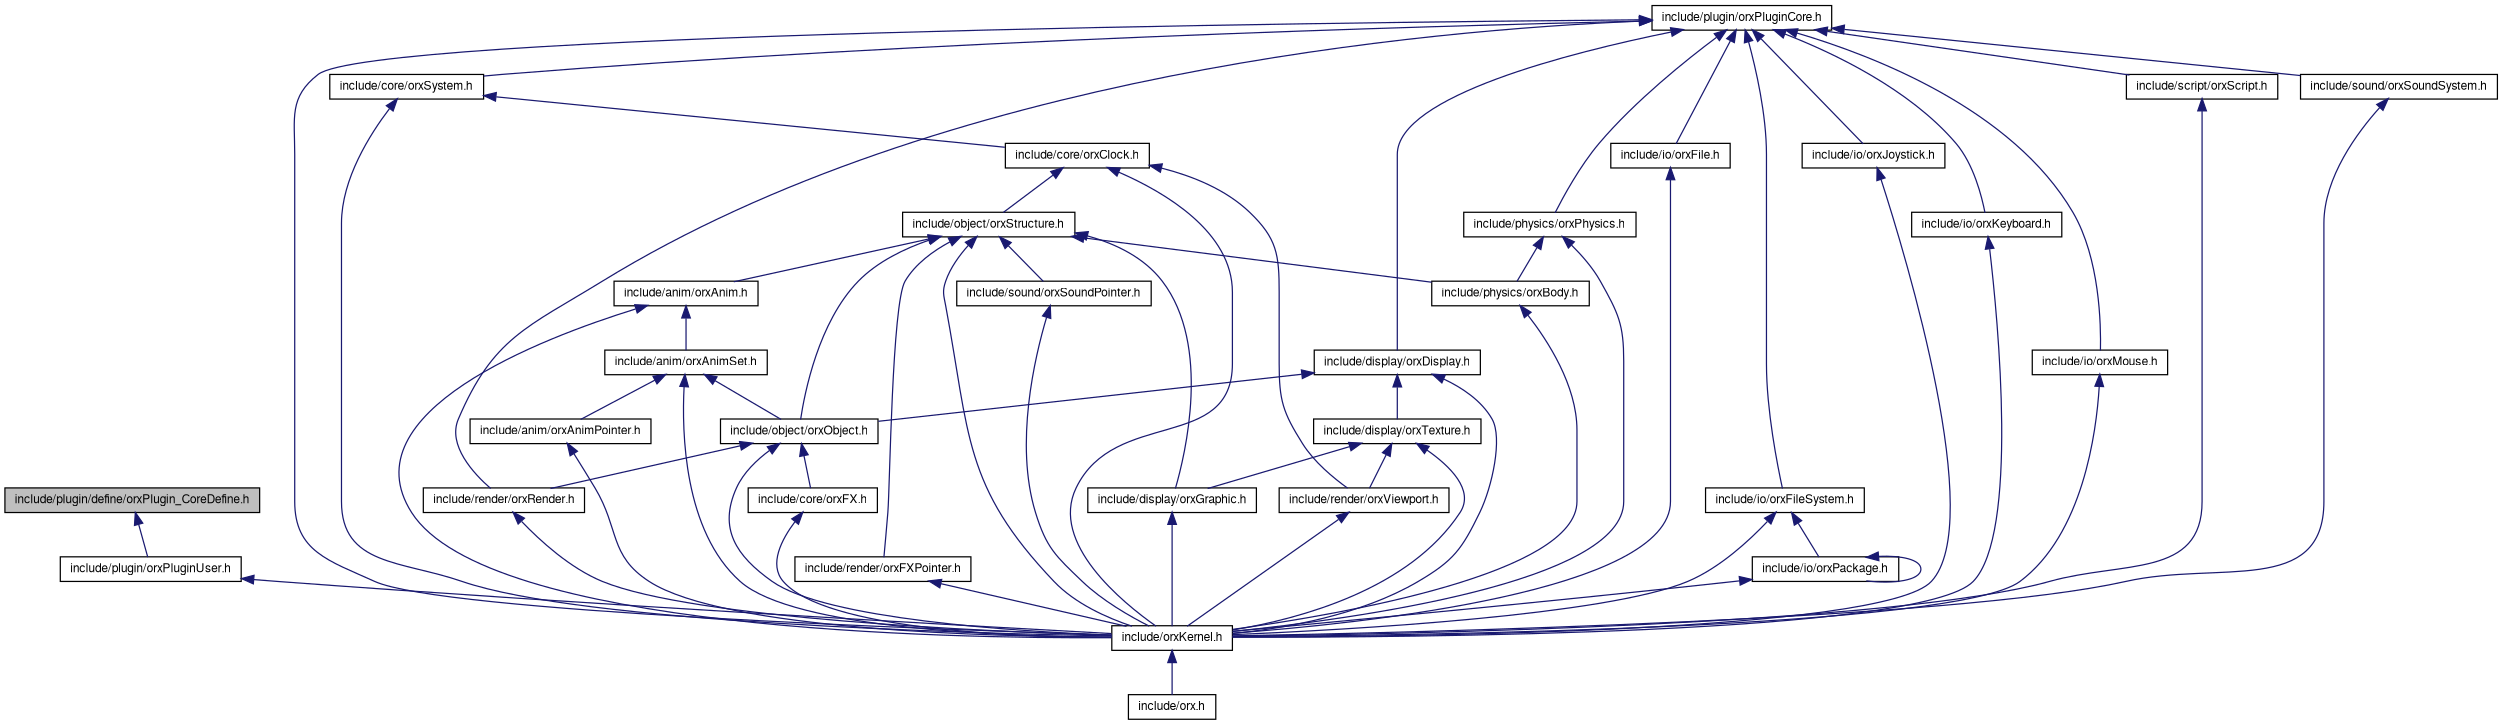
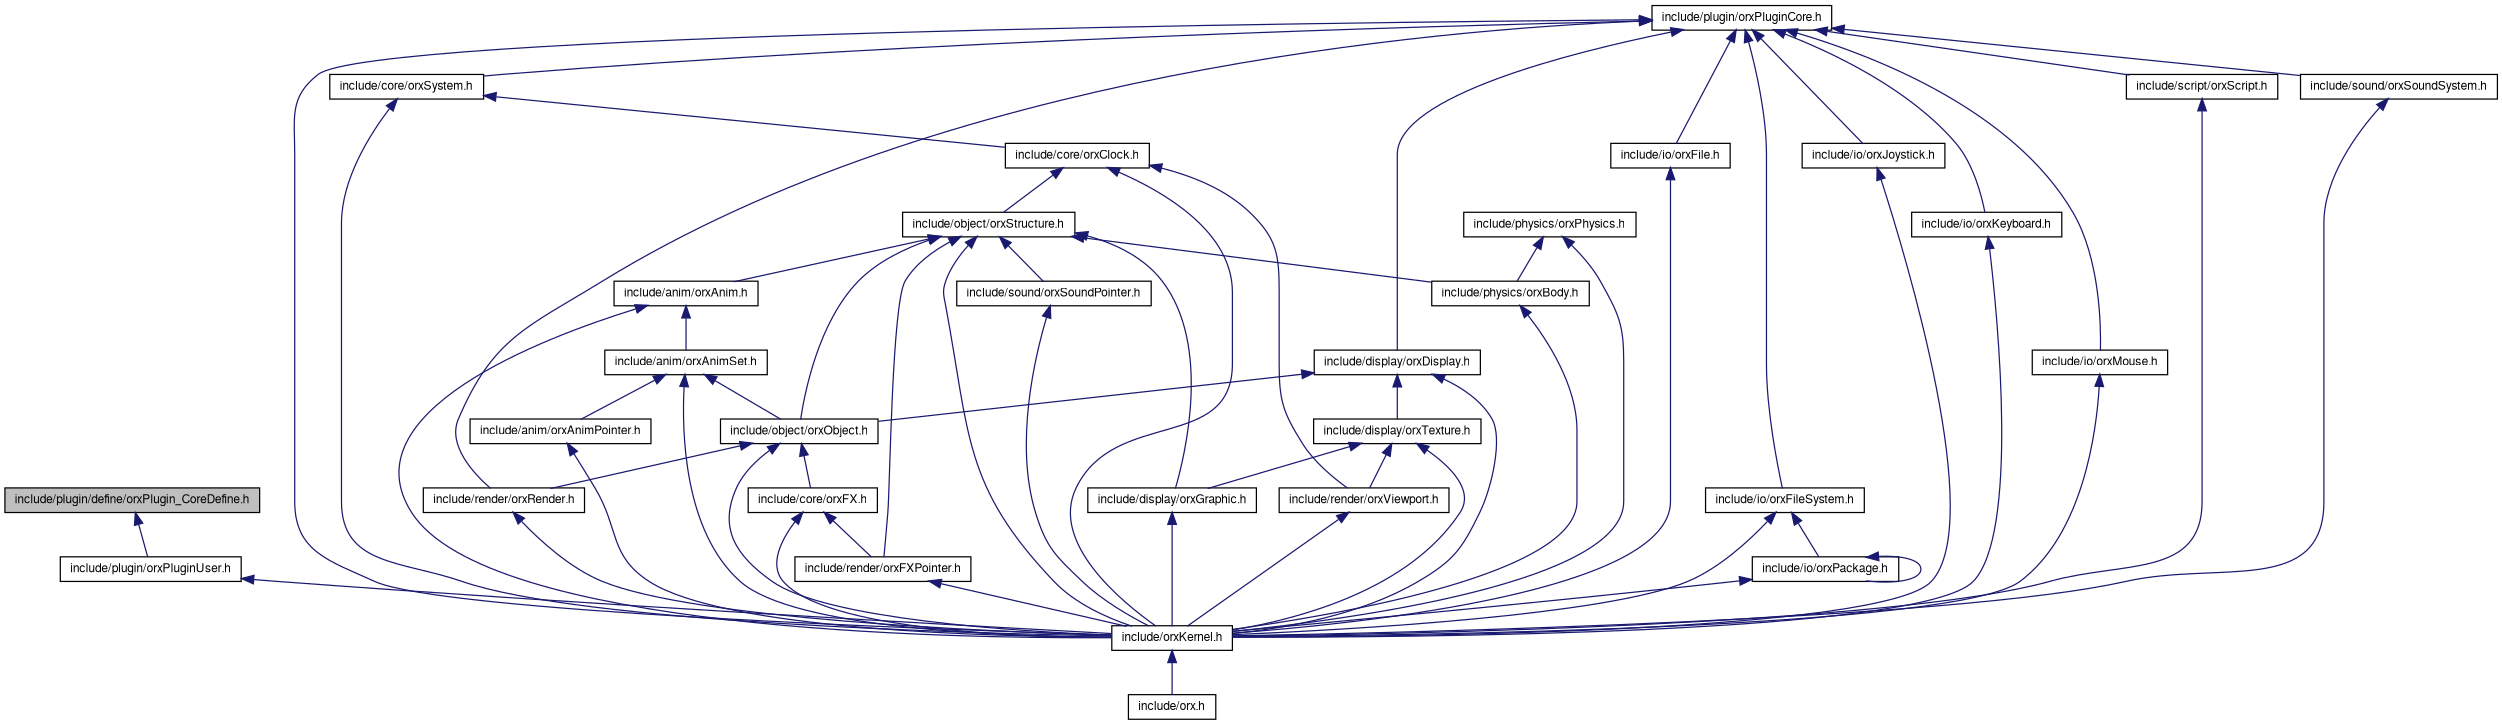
(1625, 115) -> none
none -> (852, 539)
